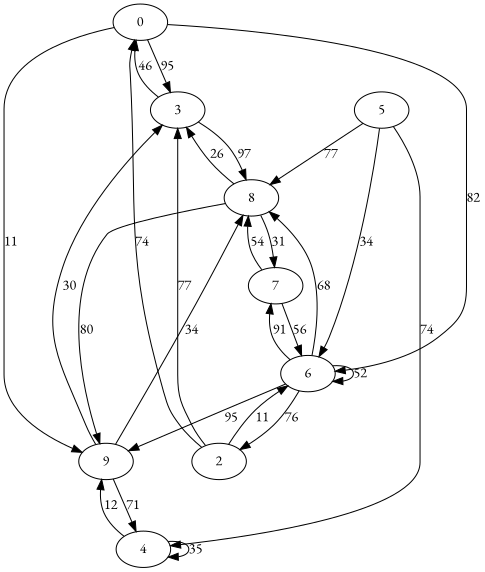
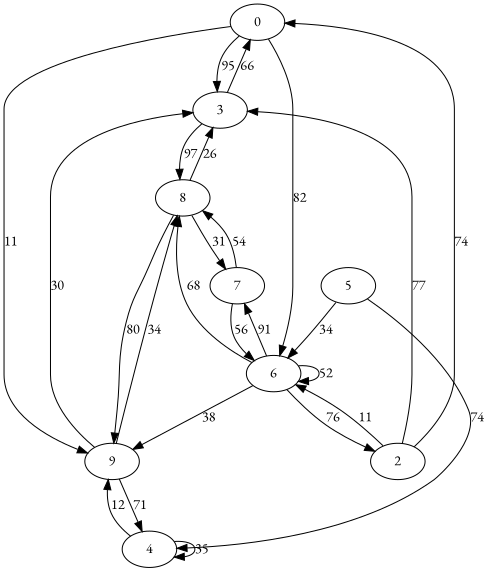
(145, 66) -> (247, 66)
(321, 151) -> none
(231, 418) -> (209, 418)
